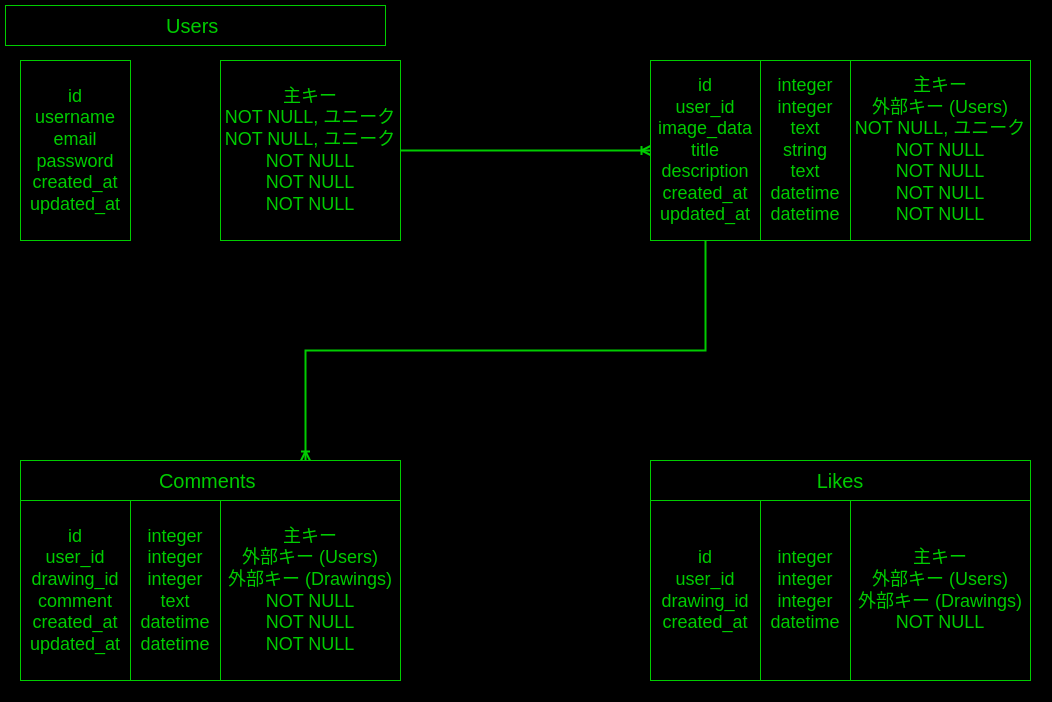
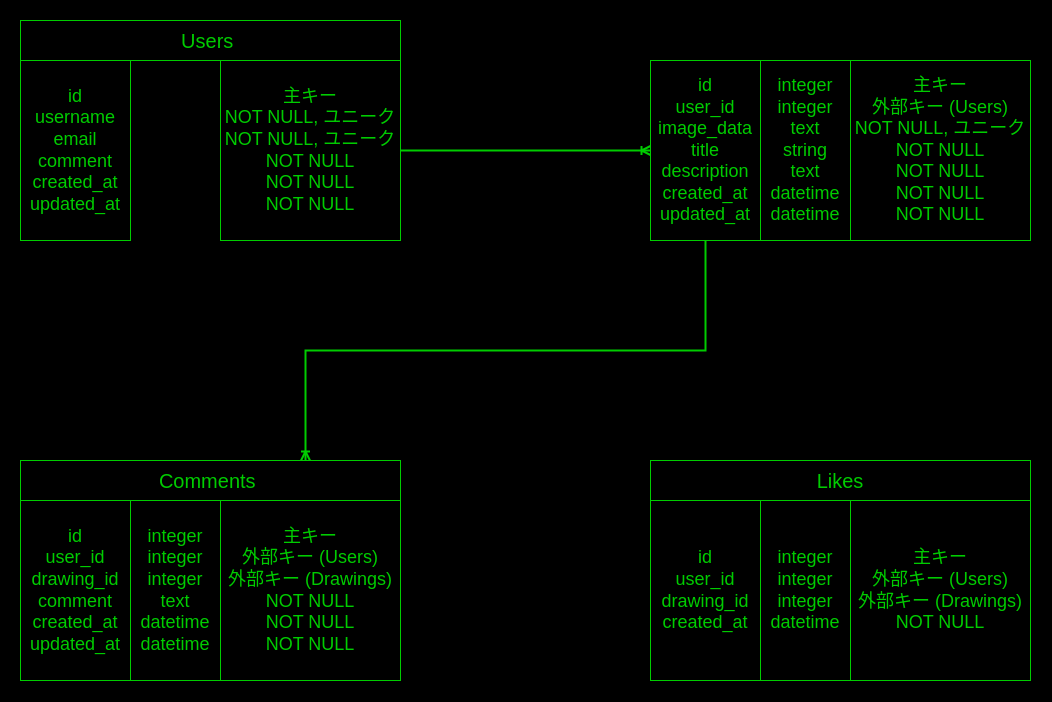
(196, 26) -> (211, 41)
(76, 151) -> (76, 151)
